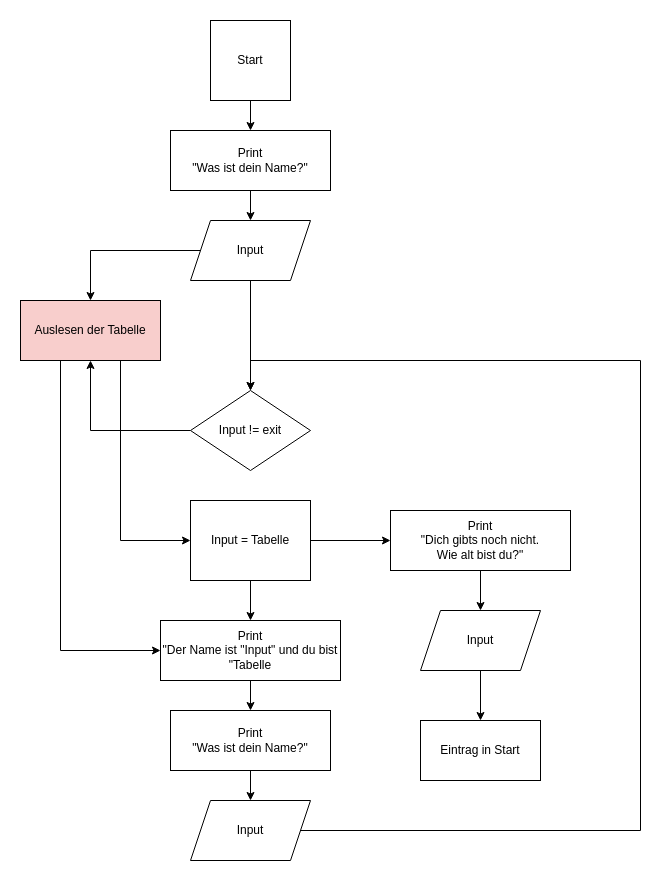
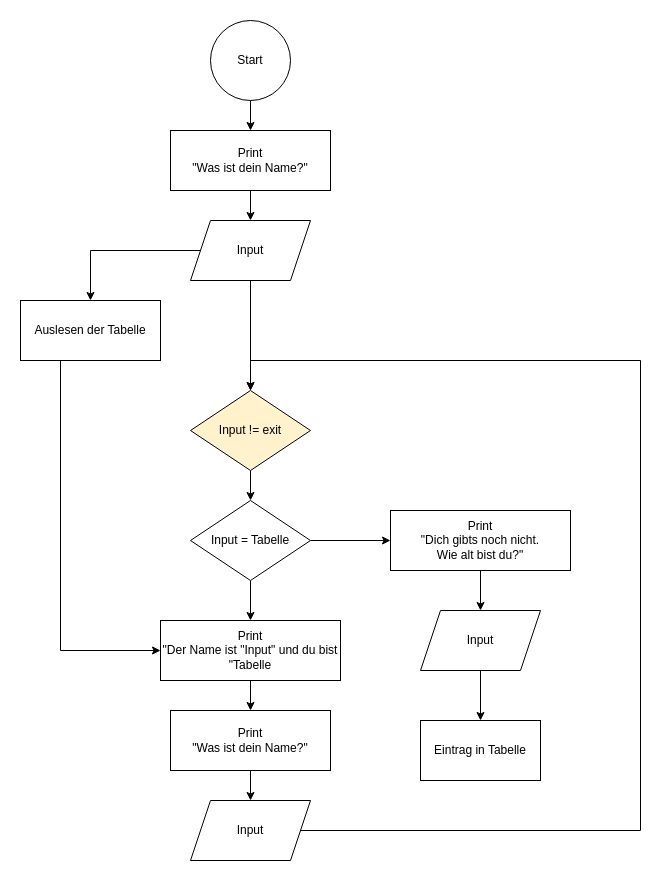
(251, 61) -> (251, 61)
(91, 331) -> (91, 331)
(110, 431) -> (251, 490)
(251, 431) -> (251, 431)
(121, 481) -> none
(251, 541) -> (251, 541)
(481, 751) -> (481, 751)
